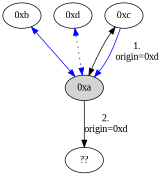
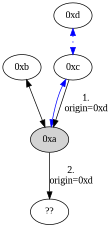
(100, 50) -> (56, 102)
(112, 51) -> (62, 100)
(53, 52) -> (36, 103)
(79, 52) -> (73, 42)
